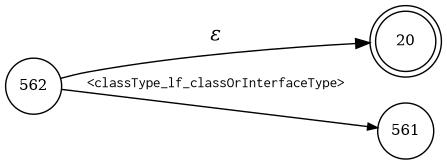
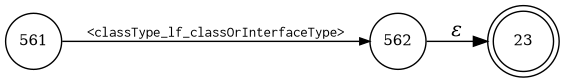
(406, 41) -> (523, 41)
(215, 108) -> (211, 41)
